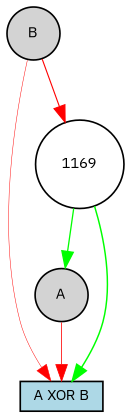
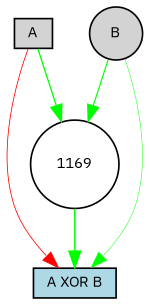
(51, 83) -> (101, 83)
(9, 216) -> (142, 161)
(71, 230) -> (47, 77)
(62, 295) -> (33, 34)
